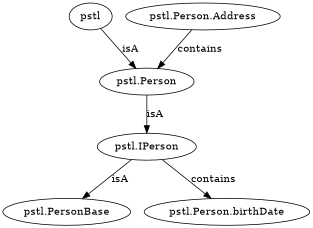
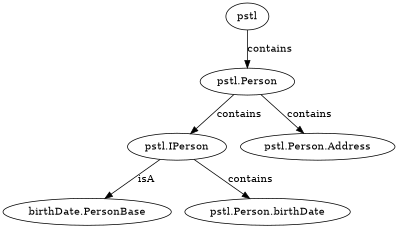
(177, 46) -> (279, 111)
(130, 49) -> (270, 49)
(155, 114) -> (240, 114)
(67, 212) -> (87, 212)
